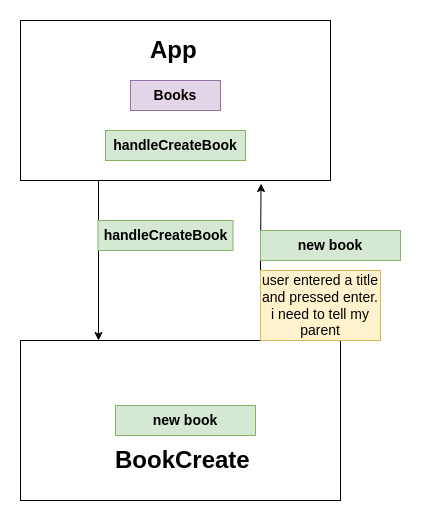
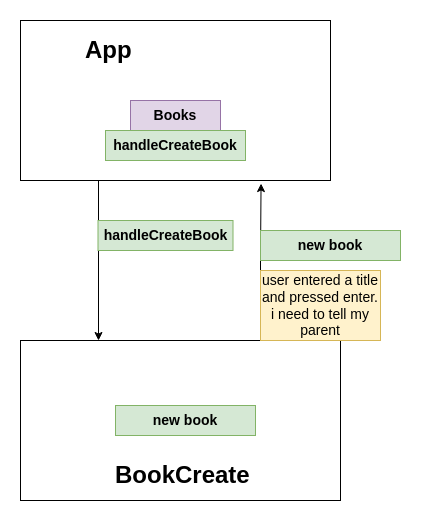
(176, 51) -> (111, 51)
(176, 96) -> (176, 116)
(186, 461) -> (186, 476)
